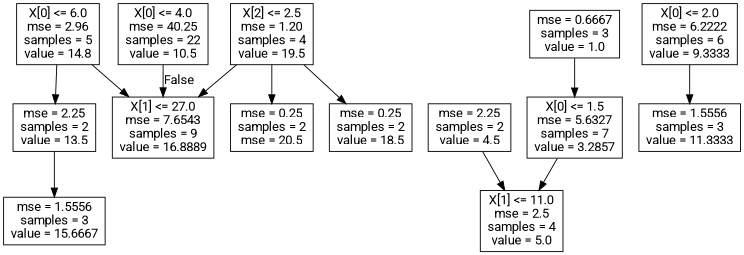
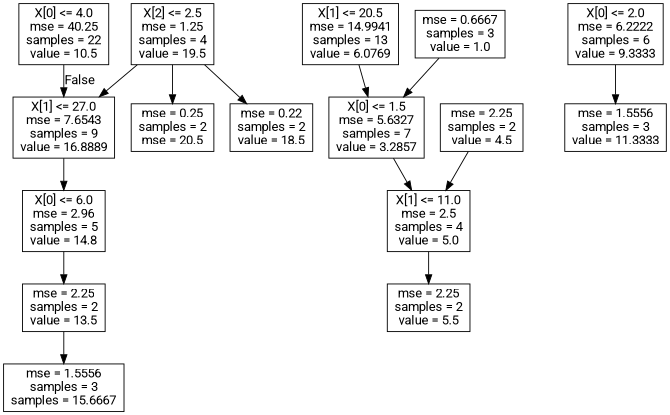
(272, 34) -> (173, 34)
none -> (350, 34)
(107, 78) -> (64, 170)
(371, 128) -> (271, 128)
(54, 221) -> (64, 388)
none -> (429, 308)
